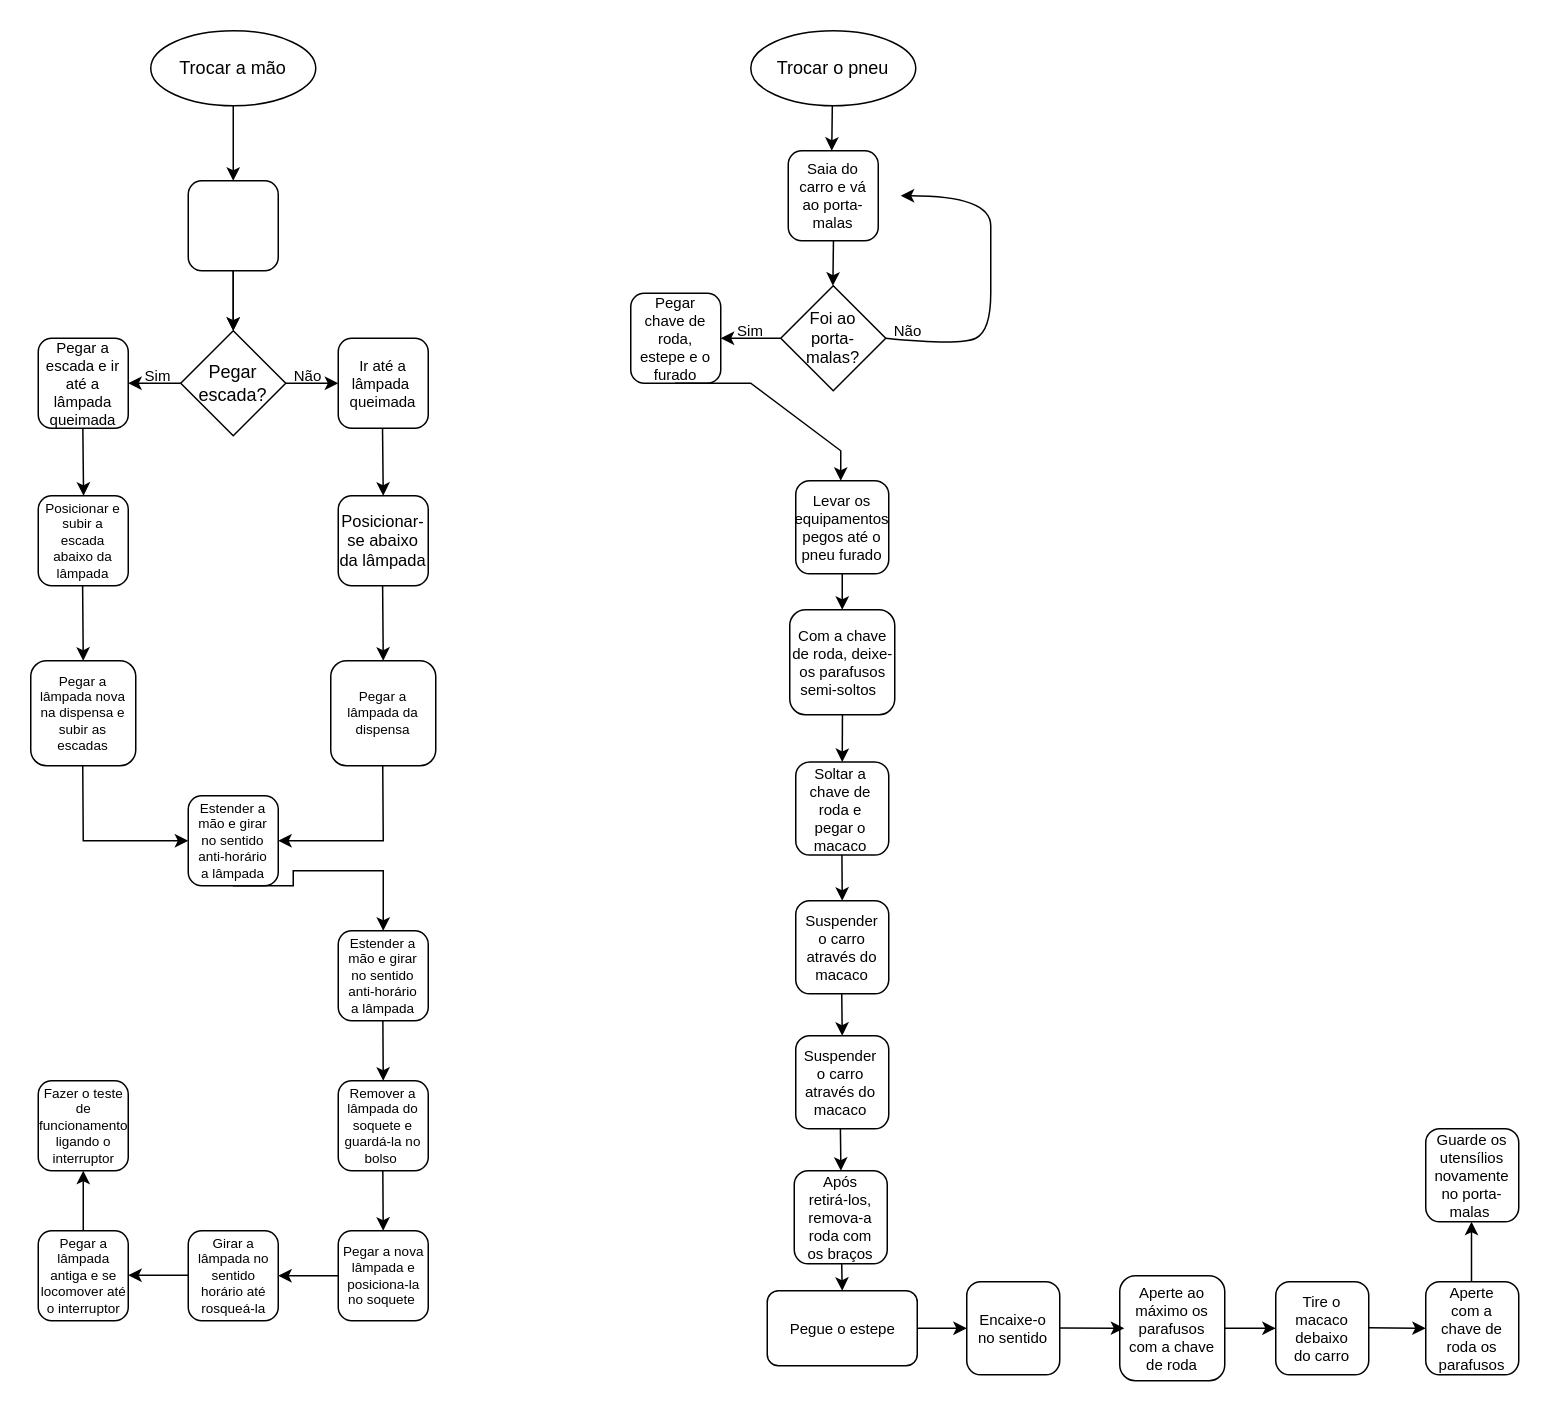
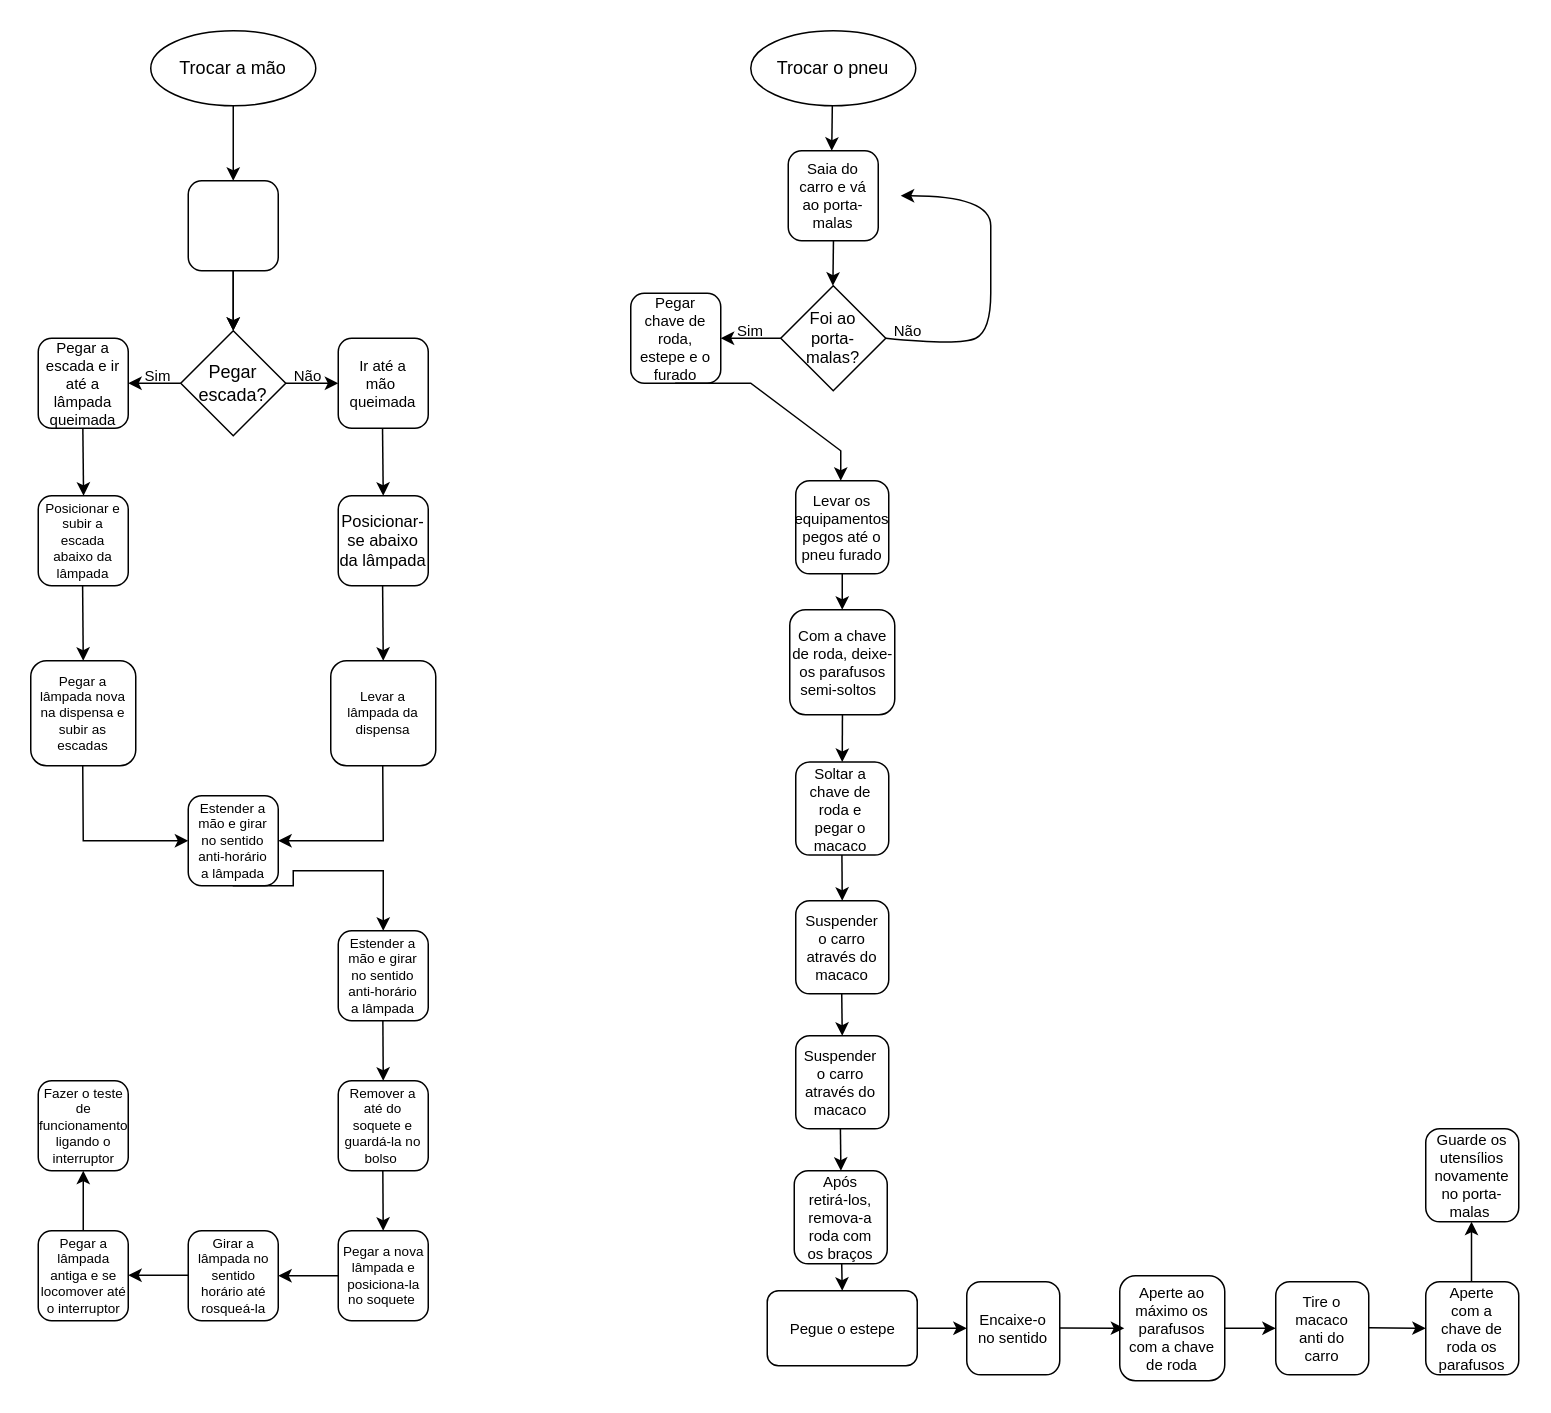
(383, 383) -> (383, 383)
(383, 713) -> (383, 713)
(383, 1126) -> (383, 1126)
(1322, 1328) -> (1322, 1328)
